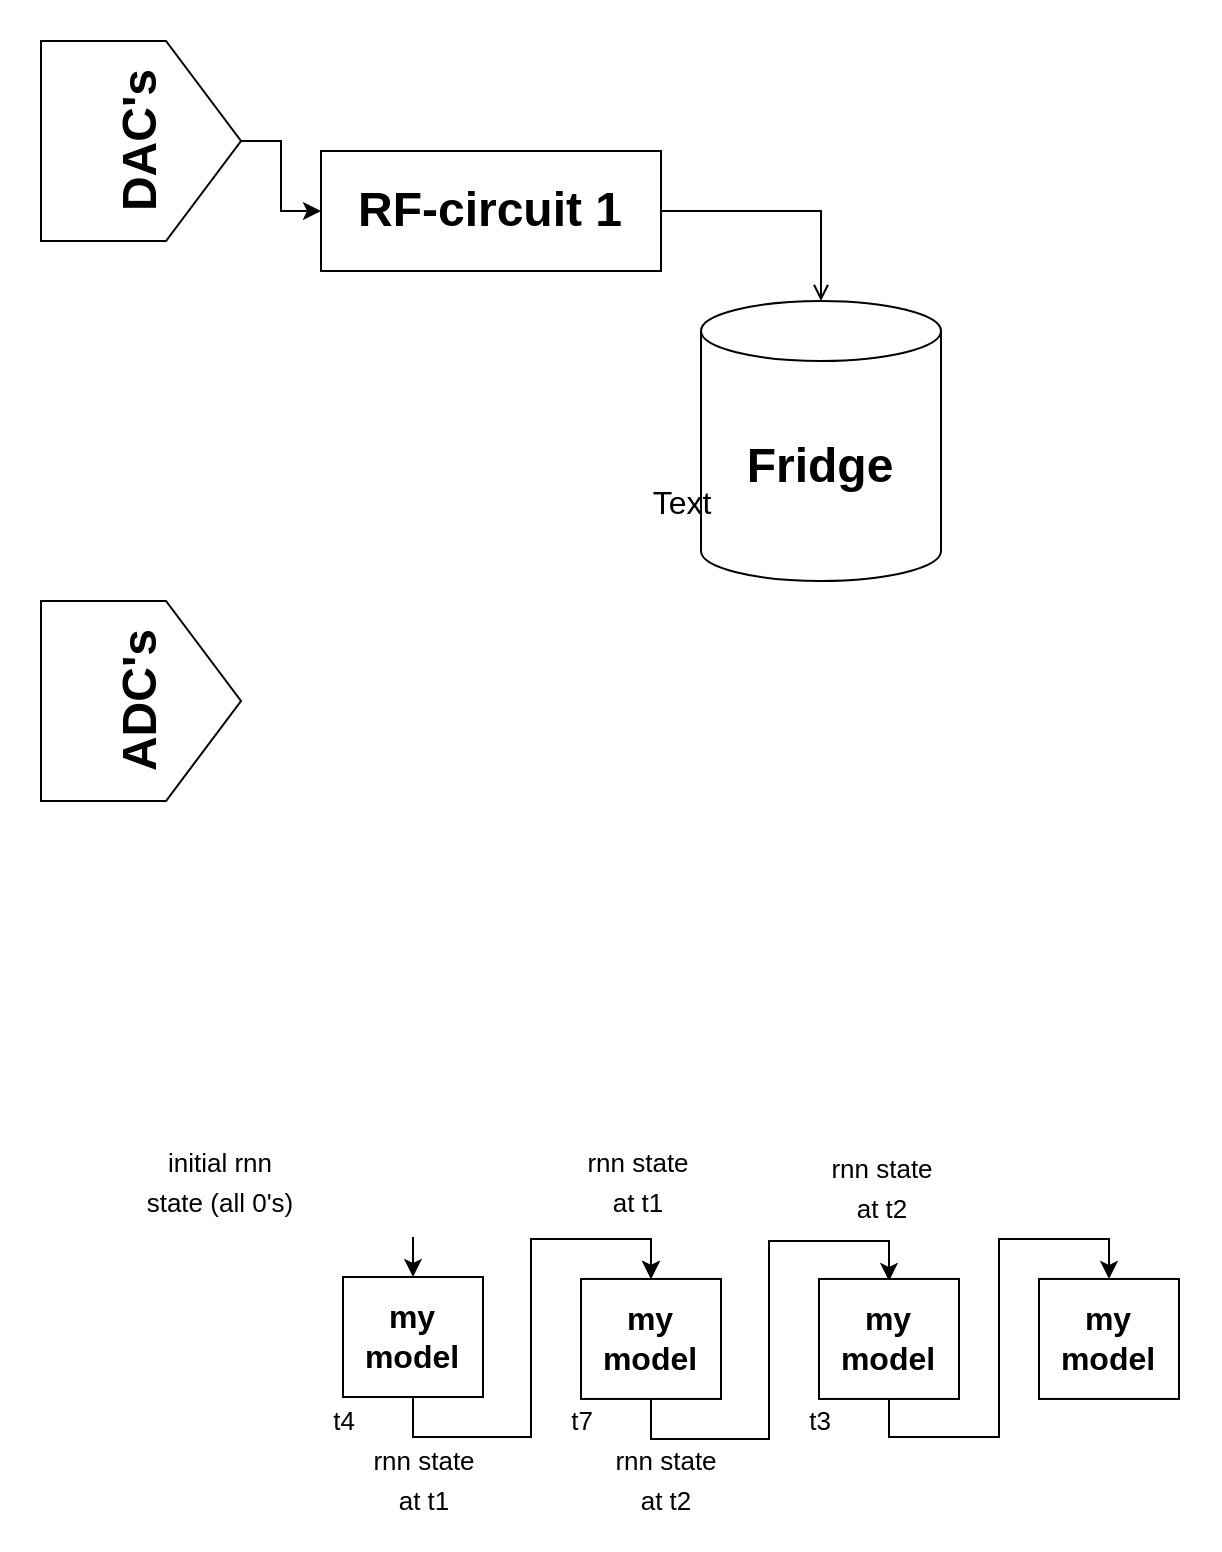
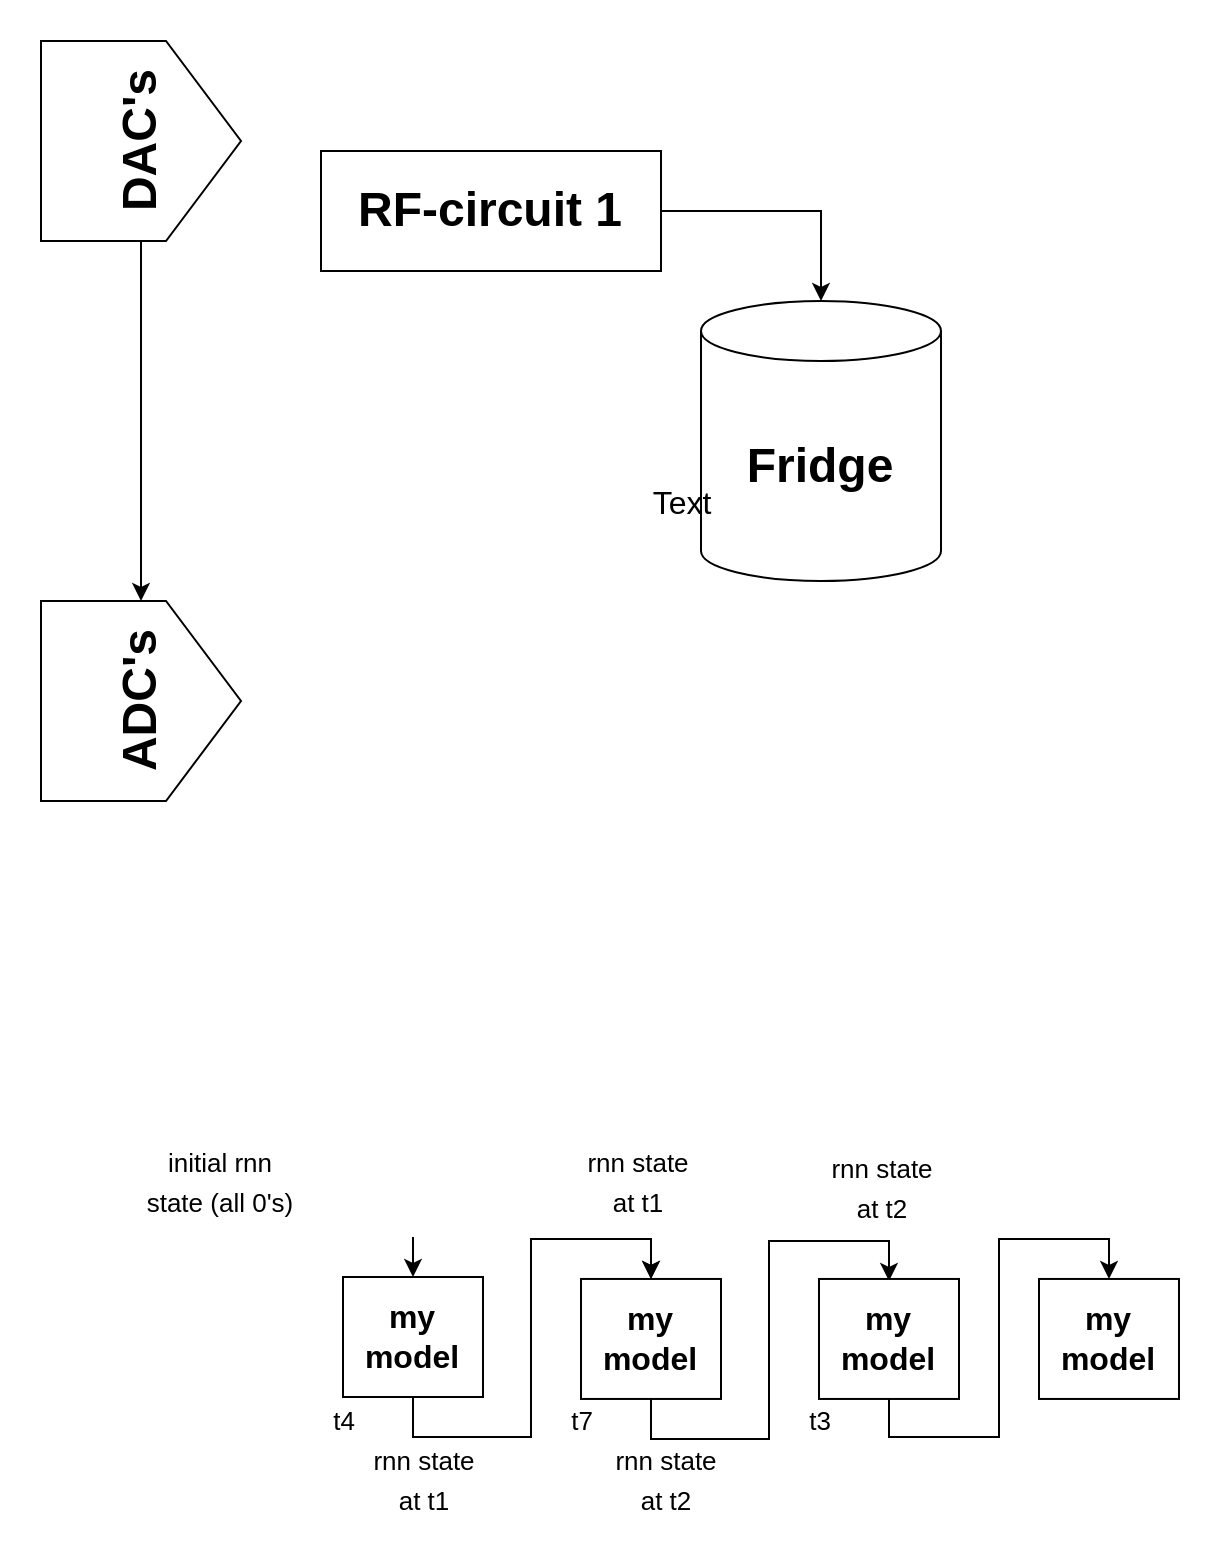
(281, 169) -> (141, 414)
(821, 288) -> (821, 286)
